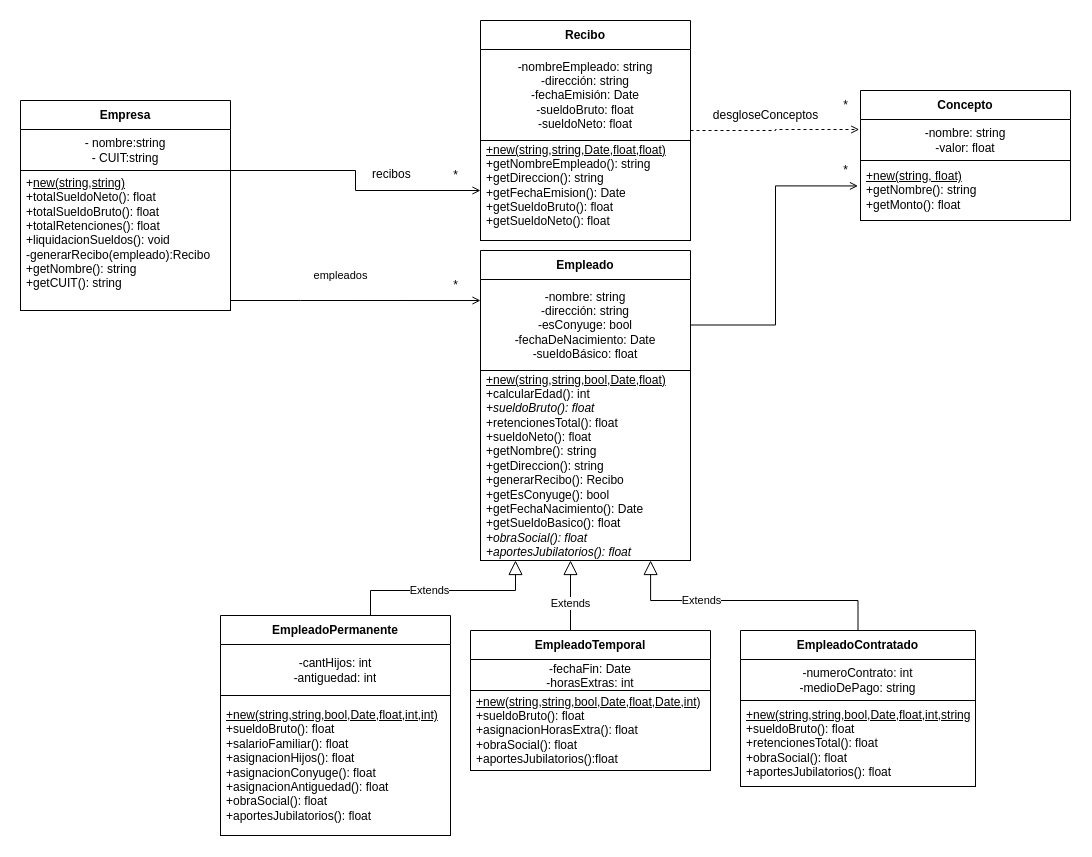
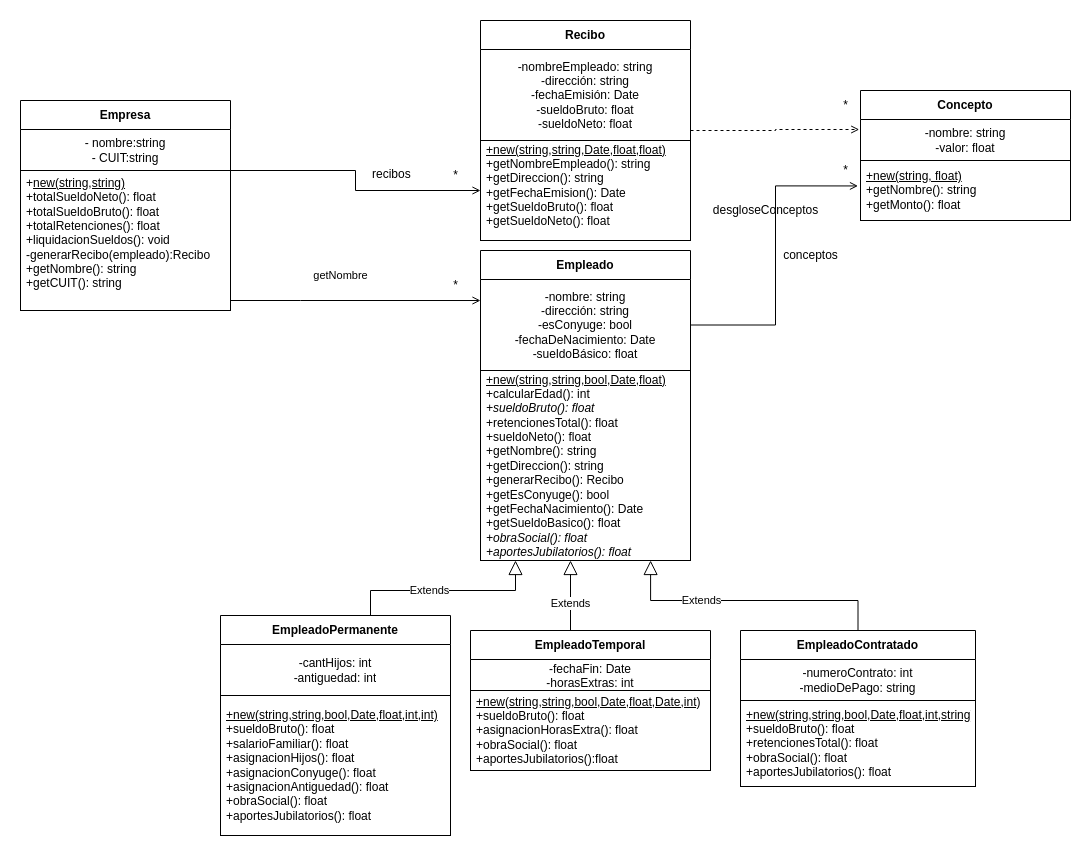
(766, 116) -> (766, 211)
none -> (811, 256)
(341, 276) -> (341, 276)
